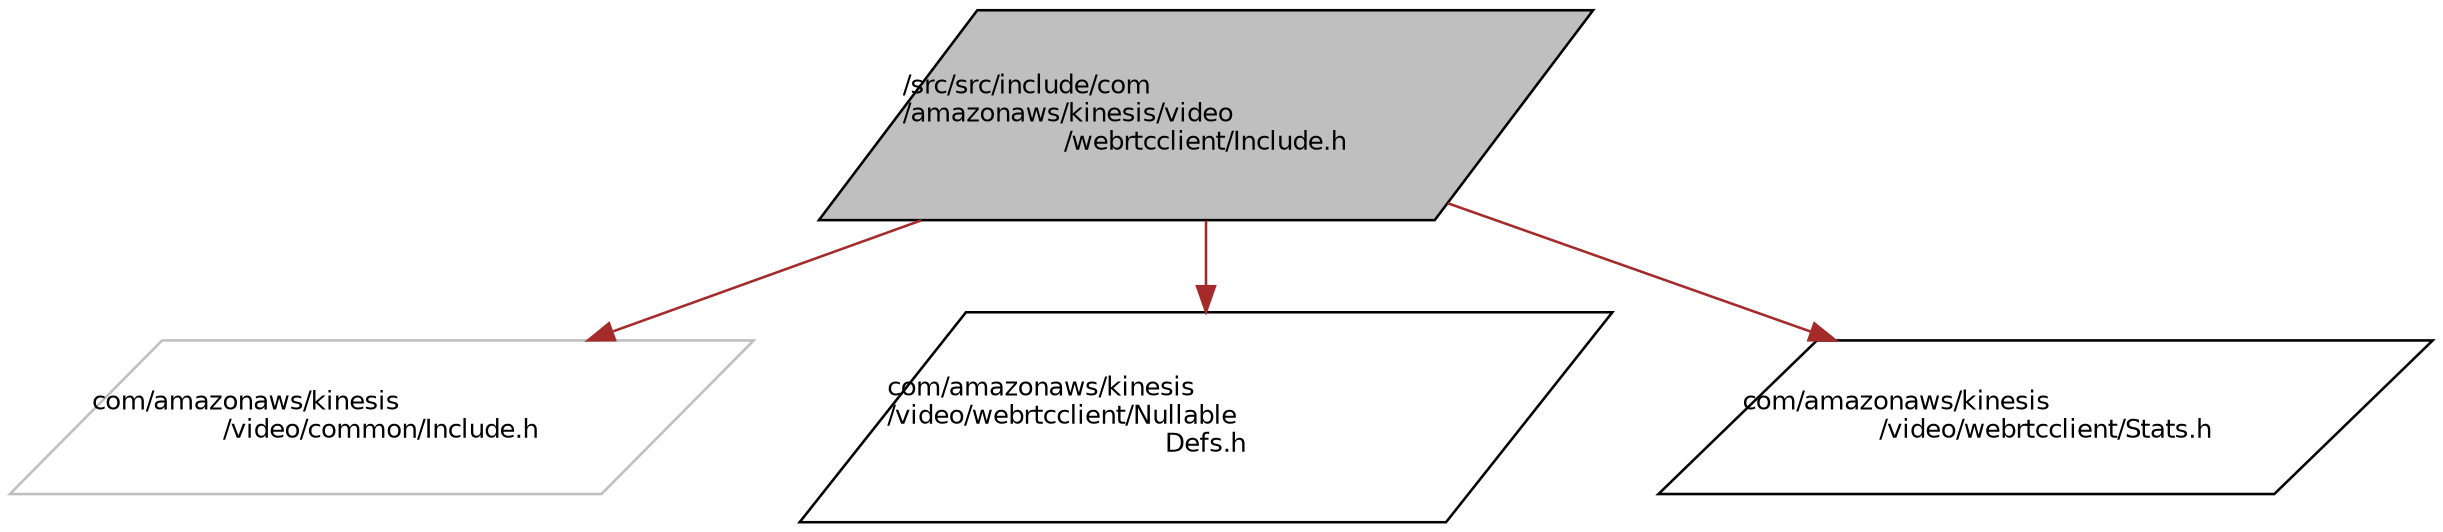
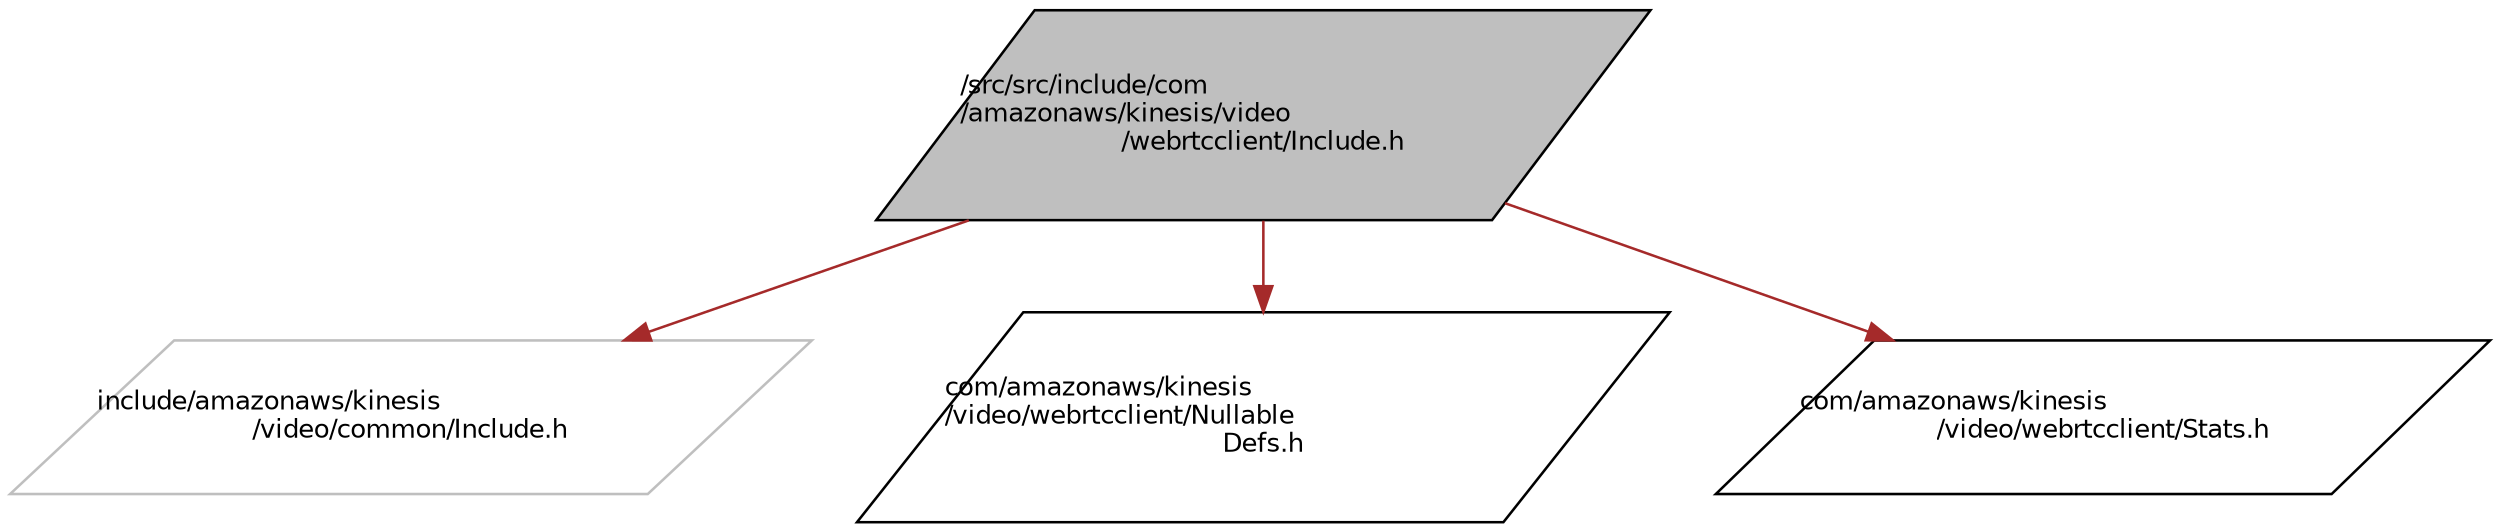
(382, 417) -> (411, 417)
